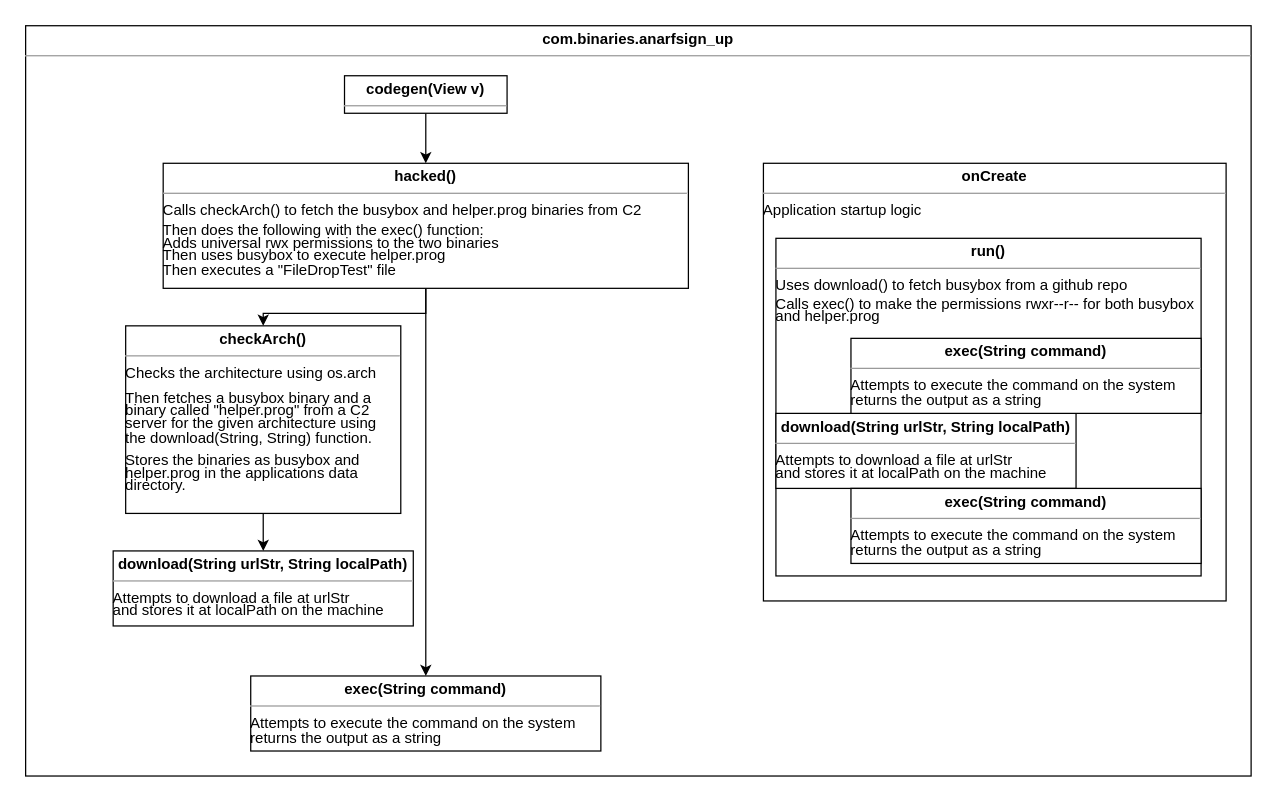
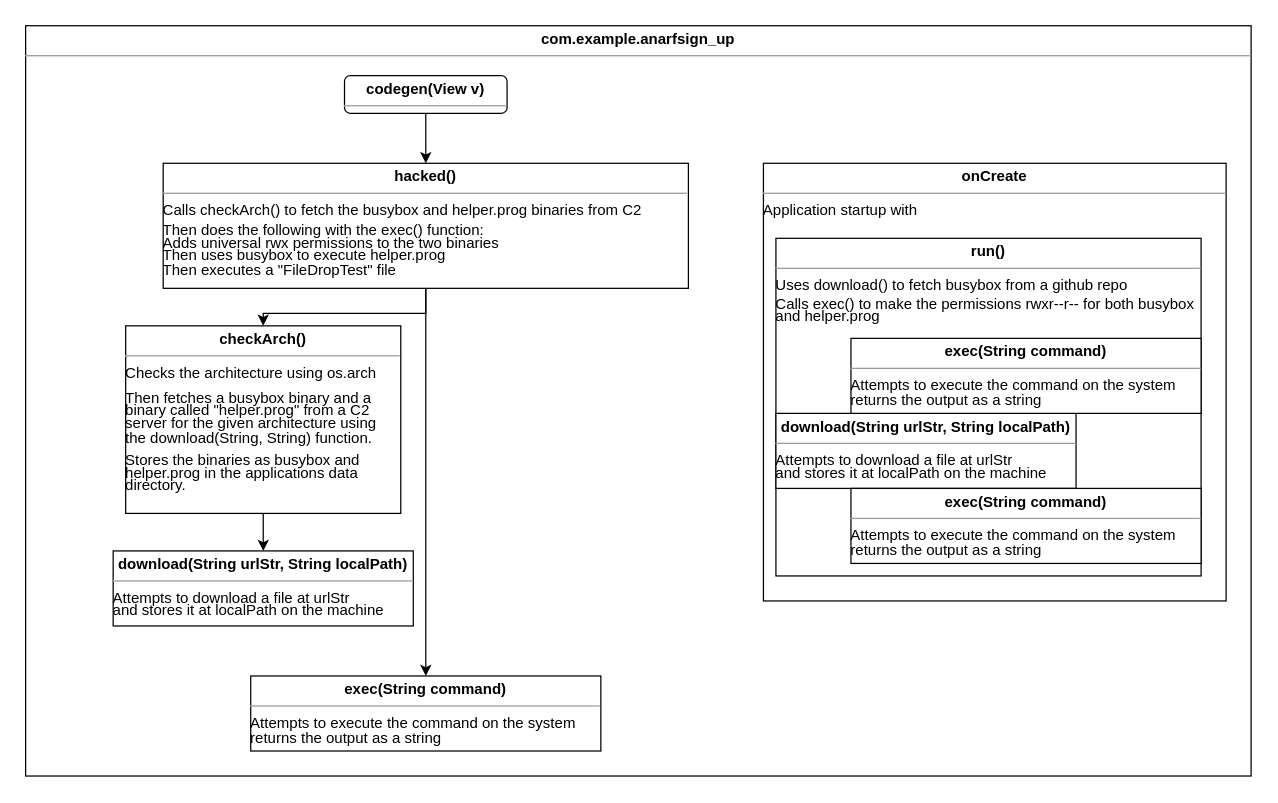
(121, 35) -> (119, 35)
(426, 94) -> (426, 94)
(854, 181) -> (852, 181)
